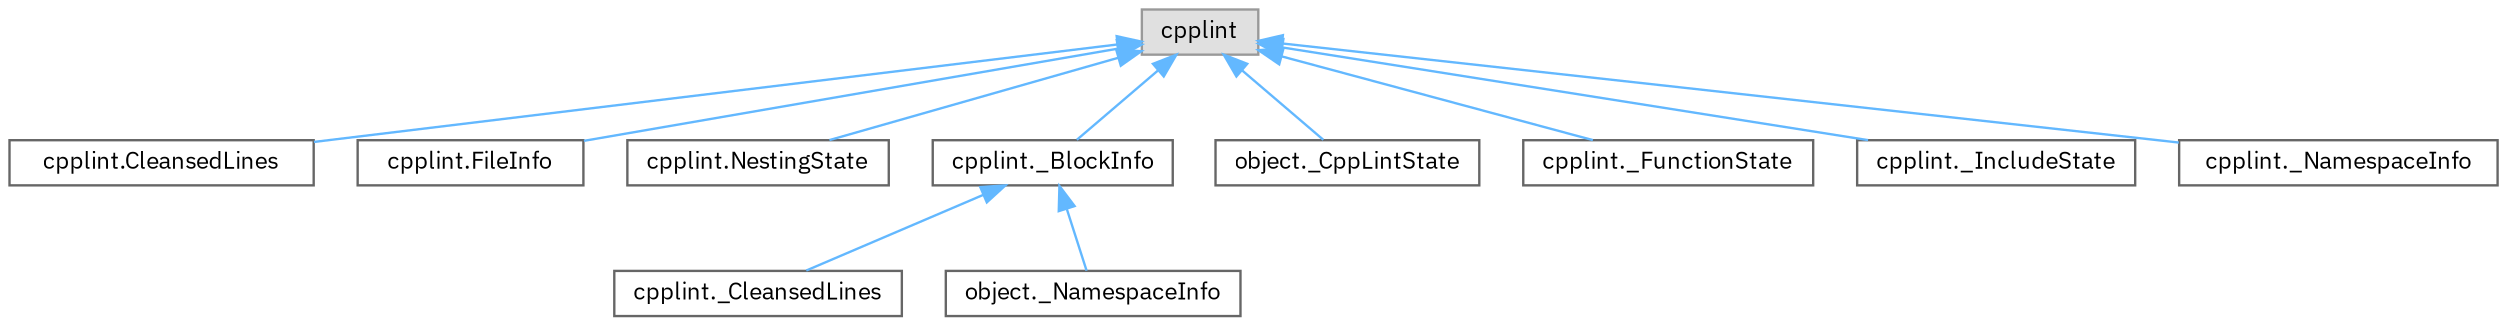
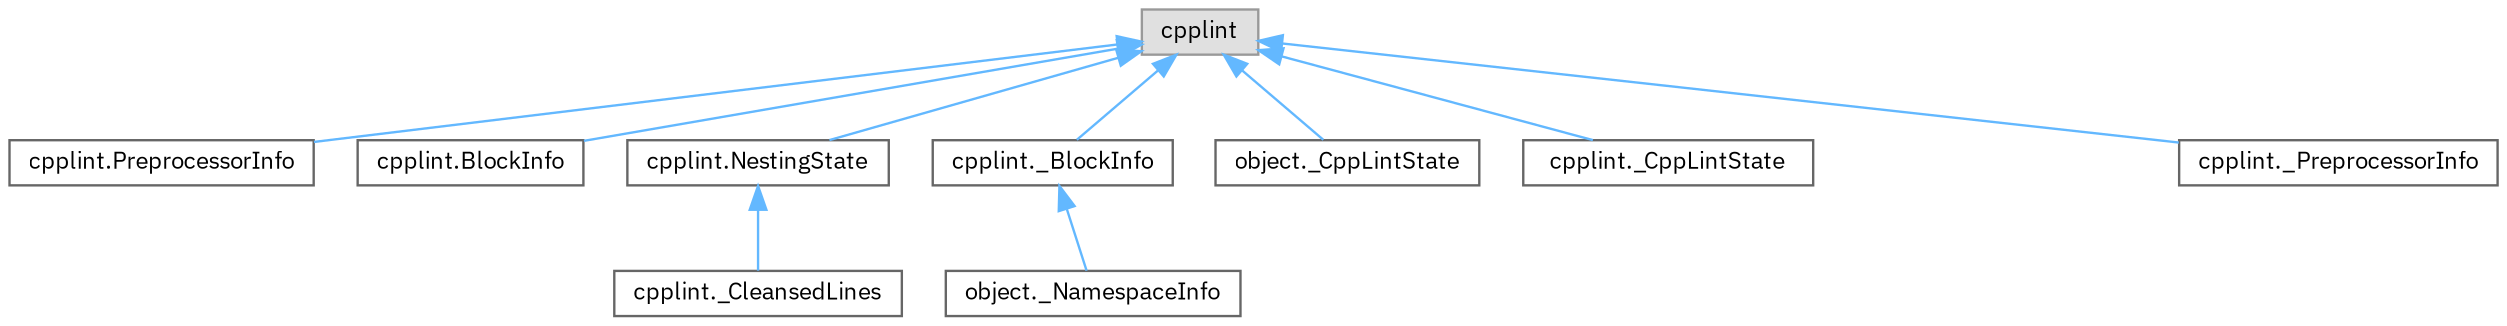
(162, 163) -> (162, 163)
(471, 163) -> (471, 163)
(1668, 163) -> (1668, 163)
(1996, 163) -> none
(2338, 163) -> (2338, 163)
(895, 233) -> (758, 240)
